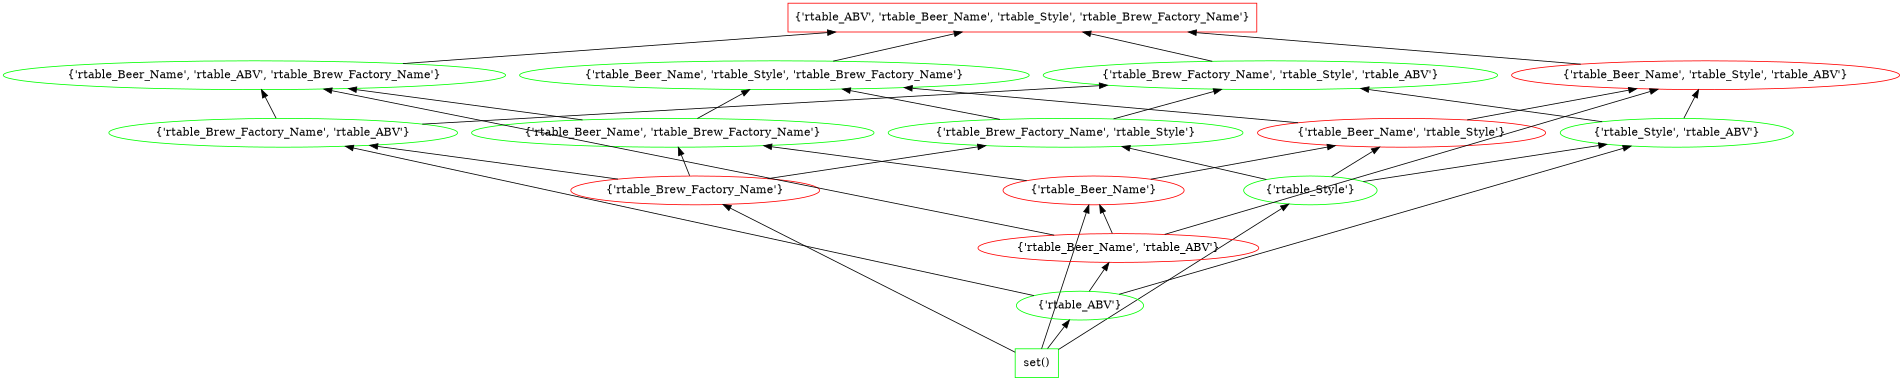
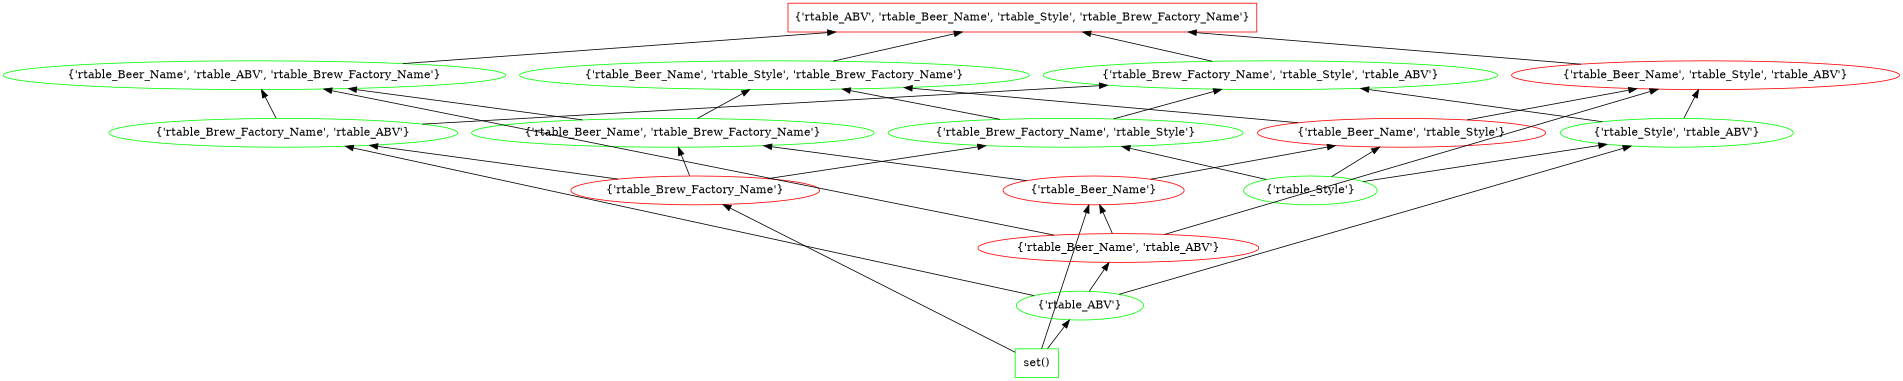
(1153, 290) -> none
